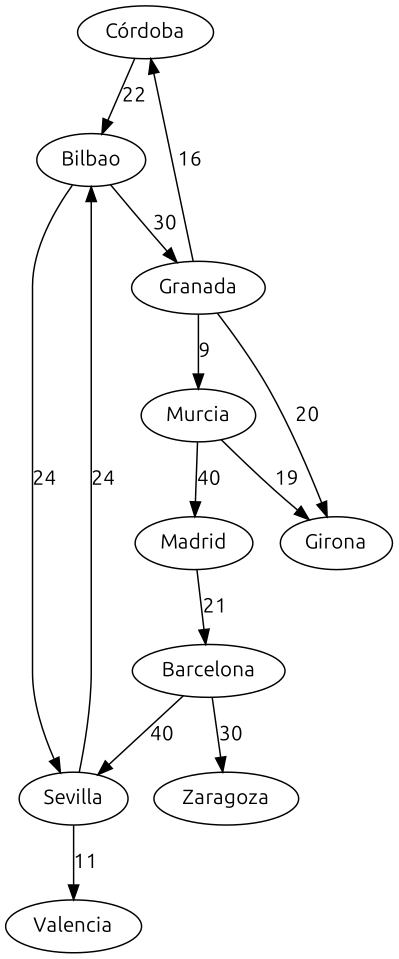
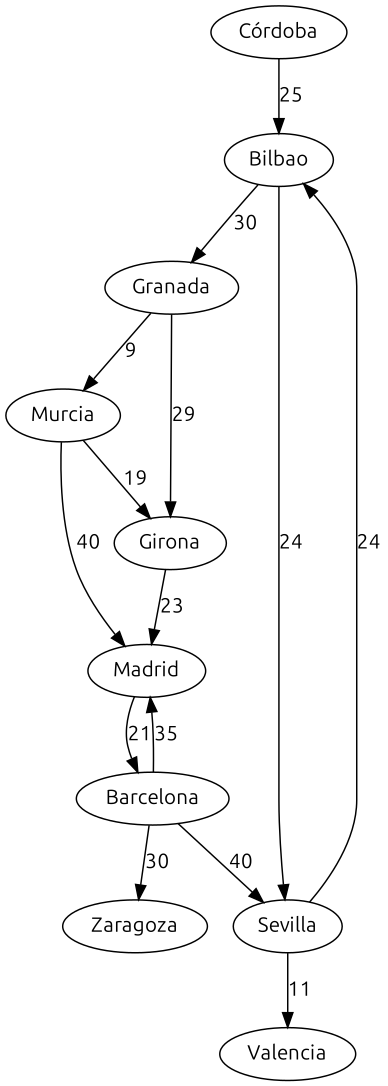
(135, 96) -> (291, 96)
(174, 168) -> none
(308, 415) -> (184, 415)
none -> (160, 600)
none -> (153, 742)
